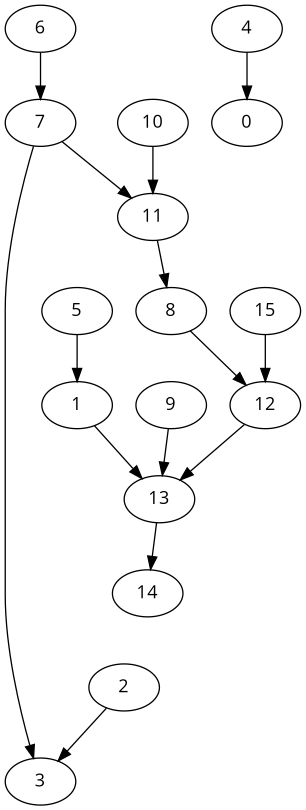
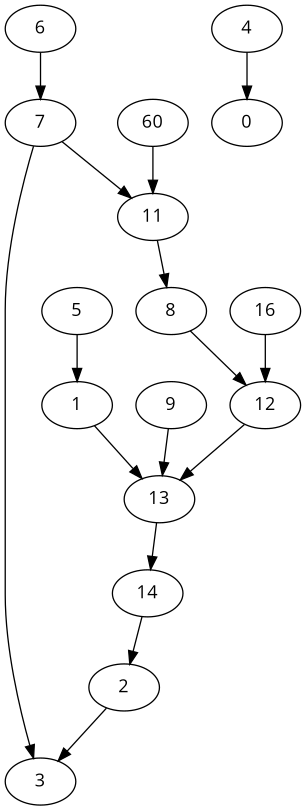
(153, 123) -> (153, 123)
(265, 311) -> (265, 311)
none -> (138, 634)
